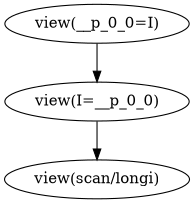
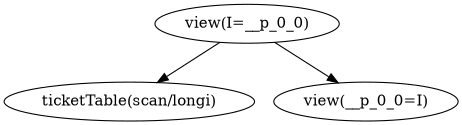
(97, 57) -> (302, 60)
(97, 179) -> (129, 102)
